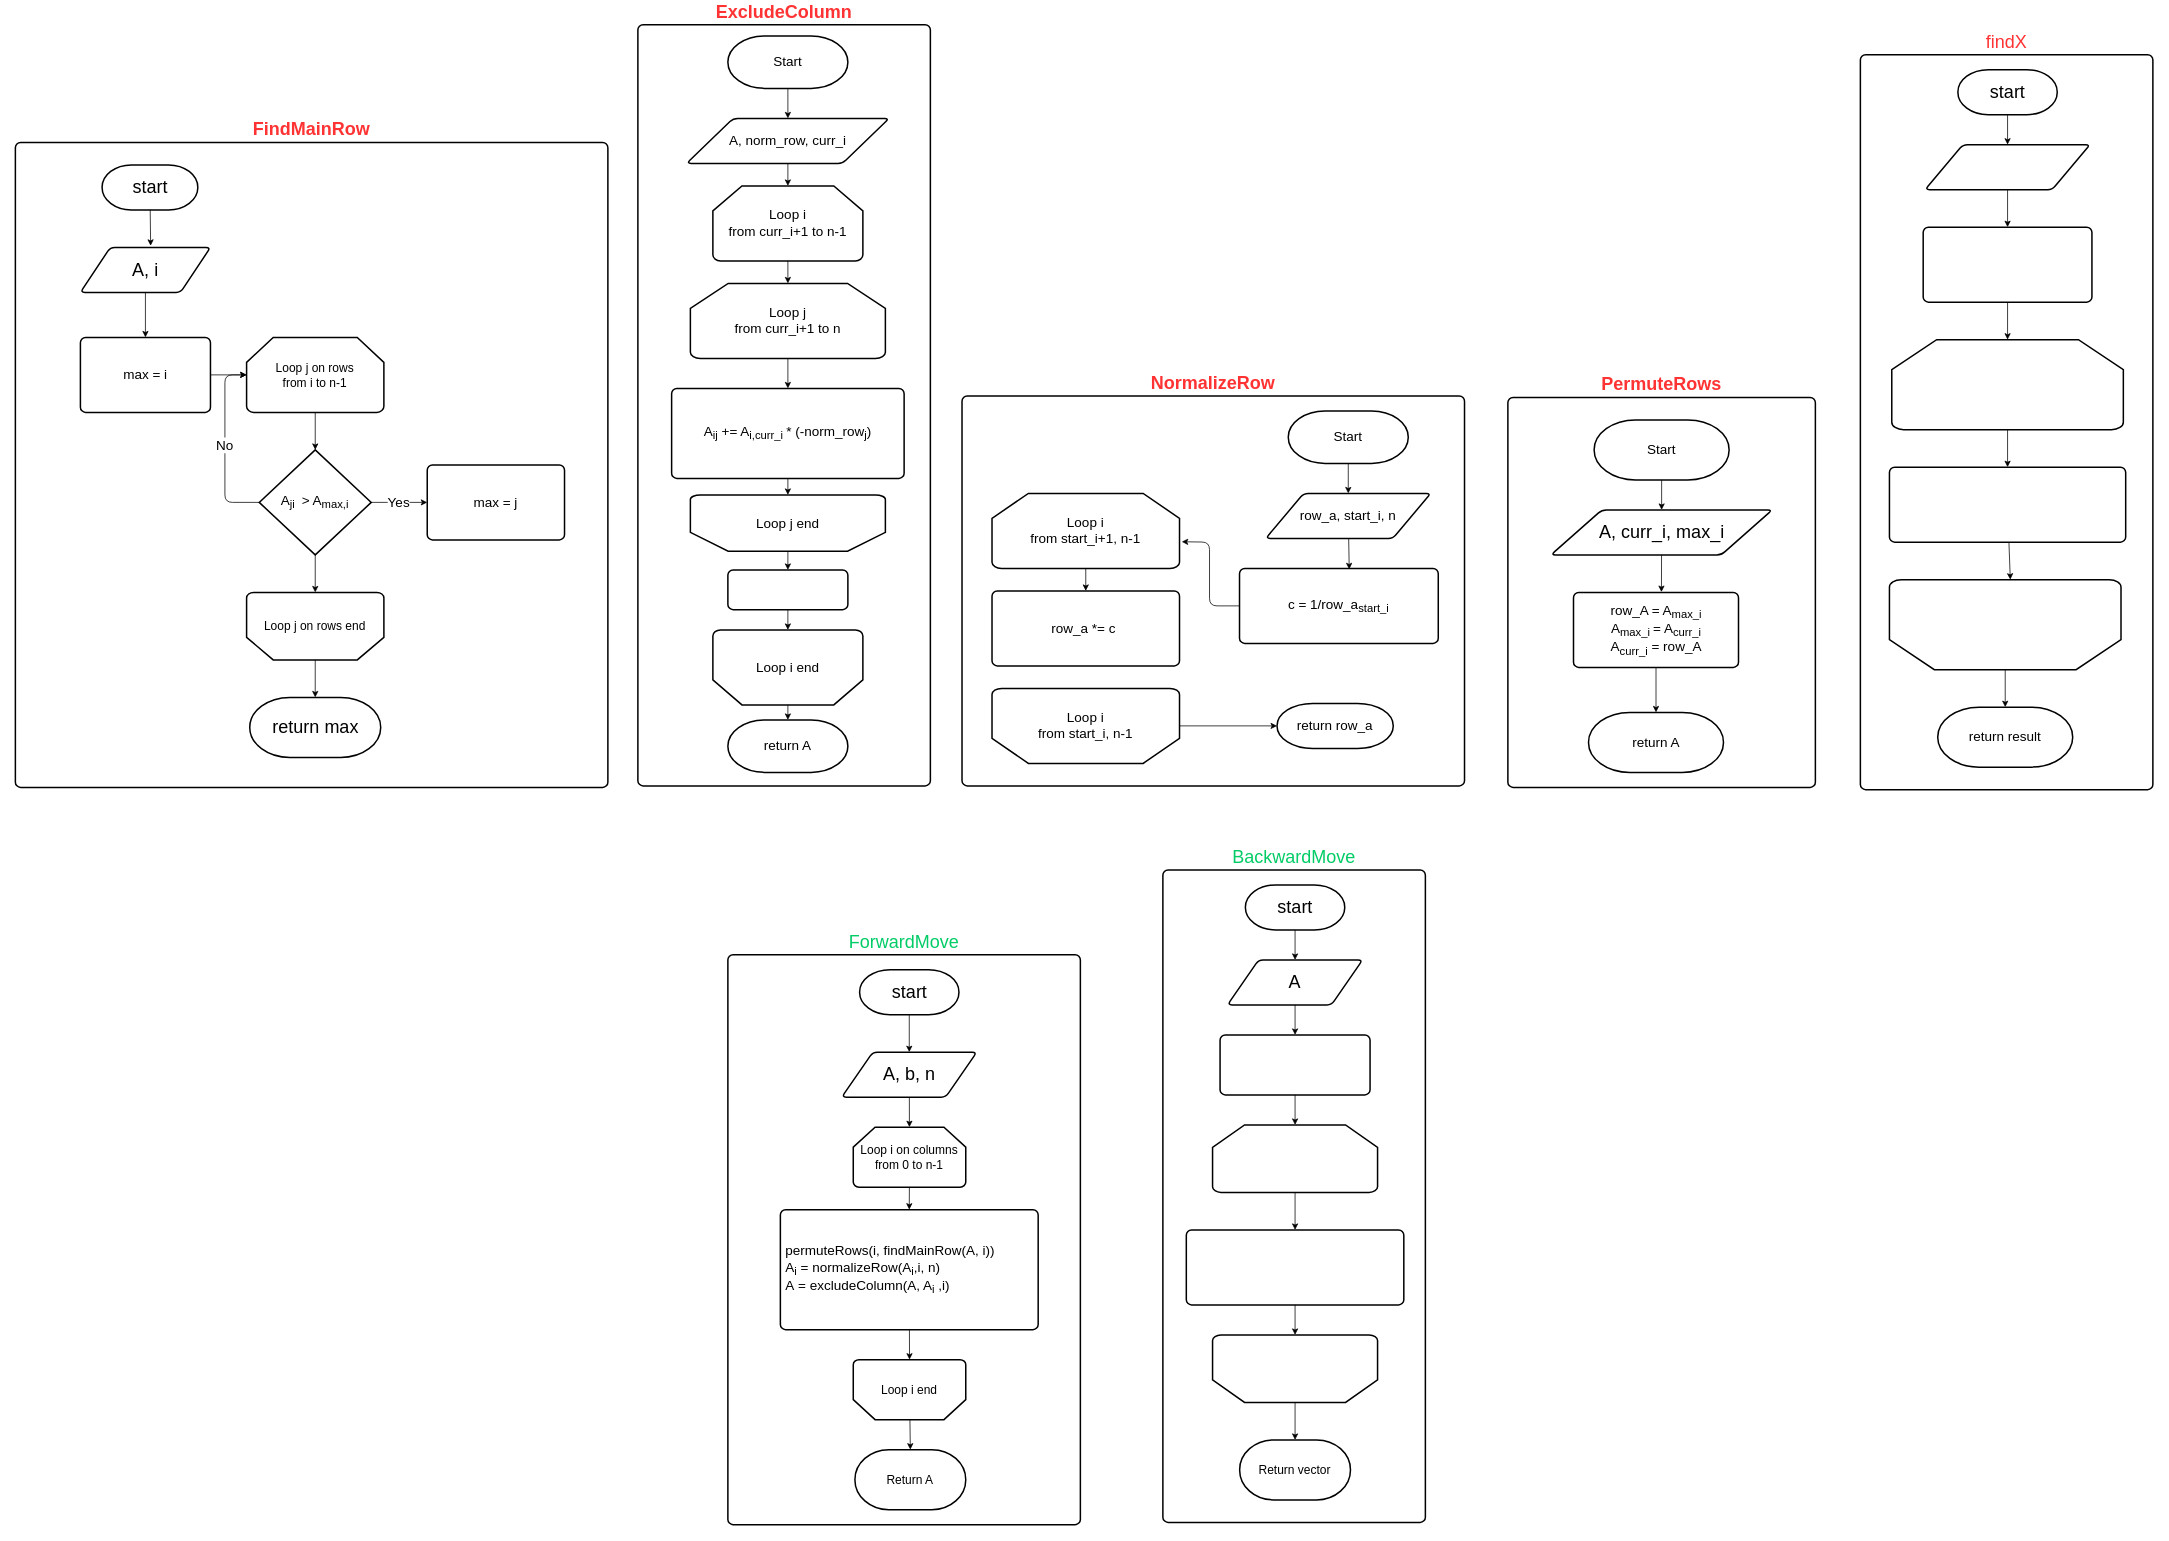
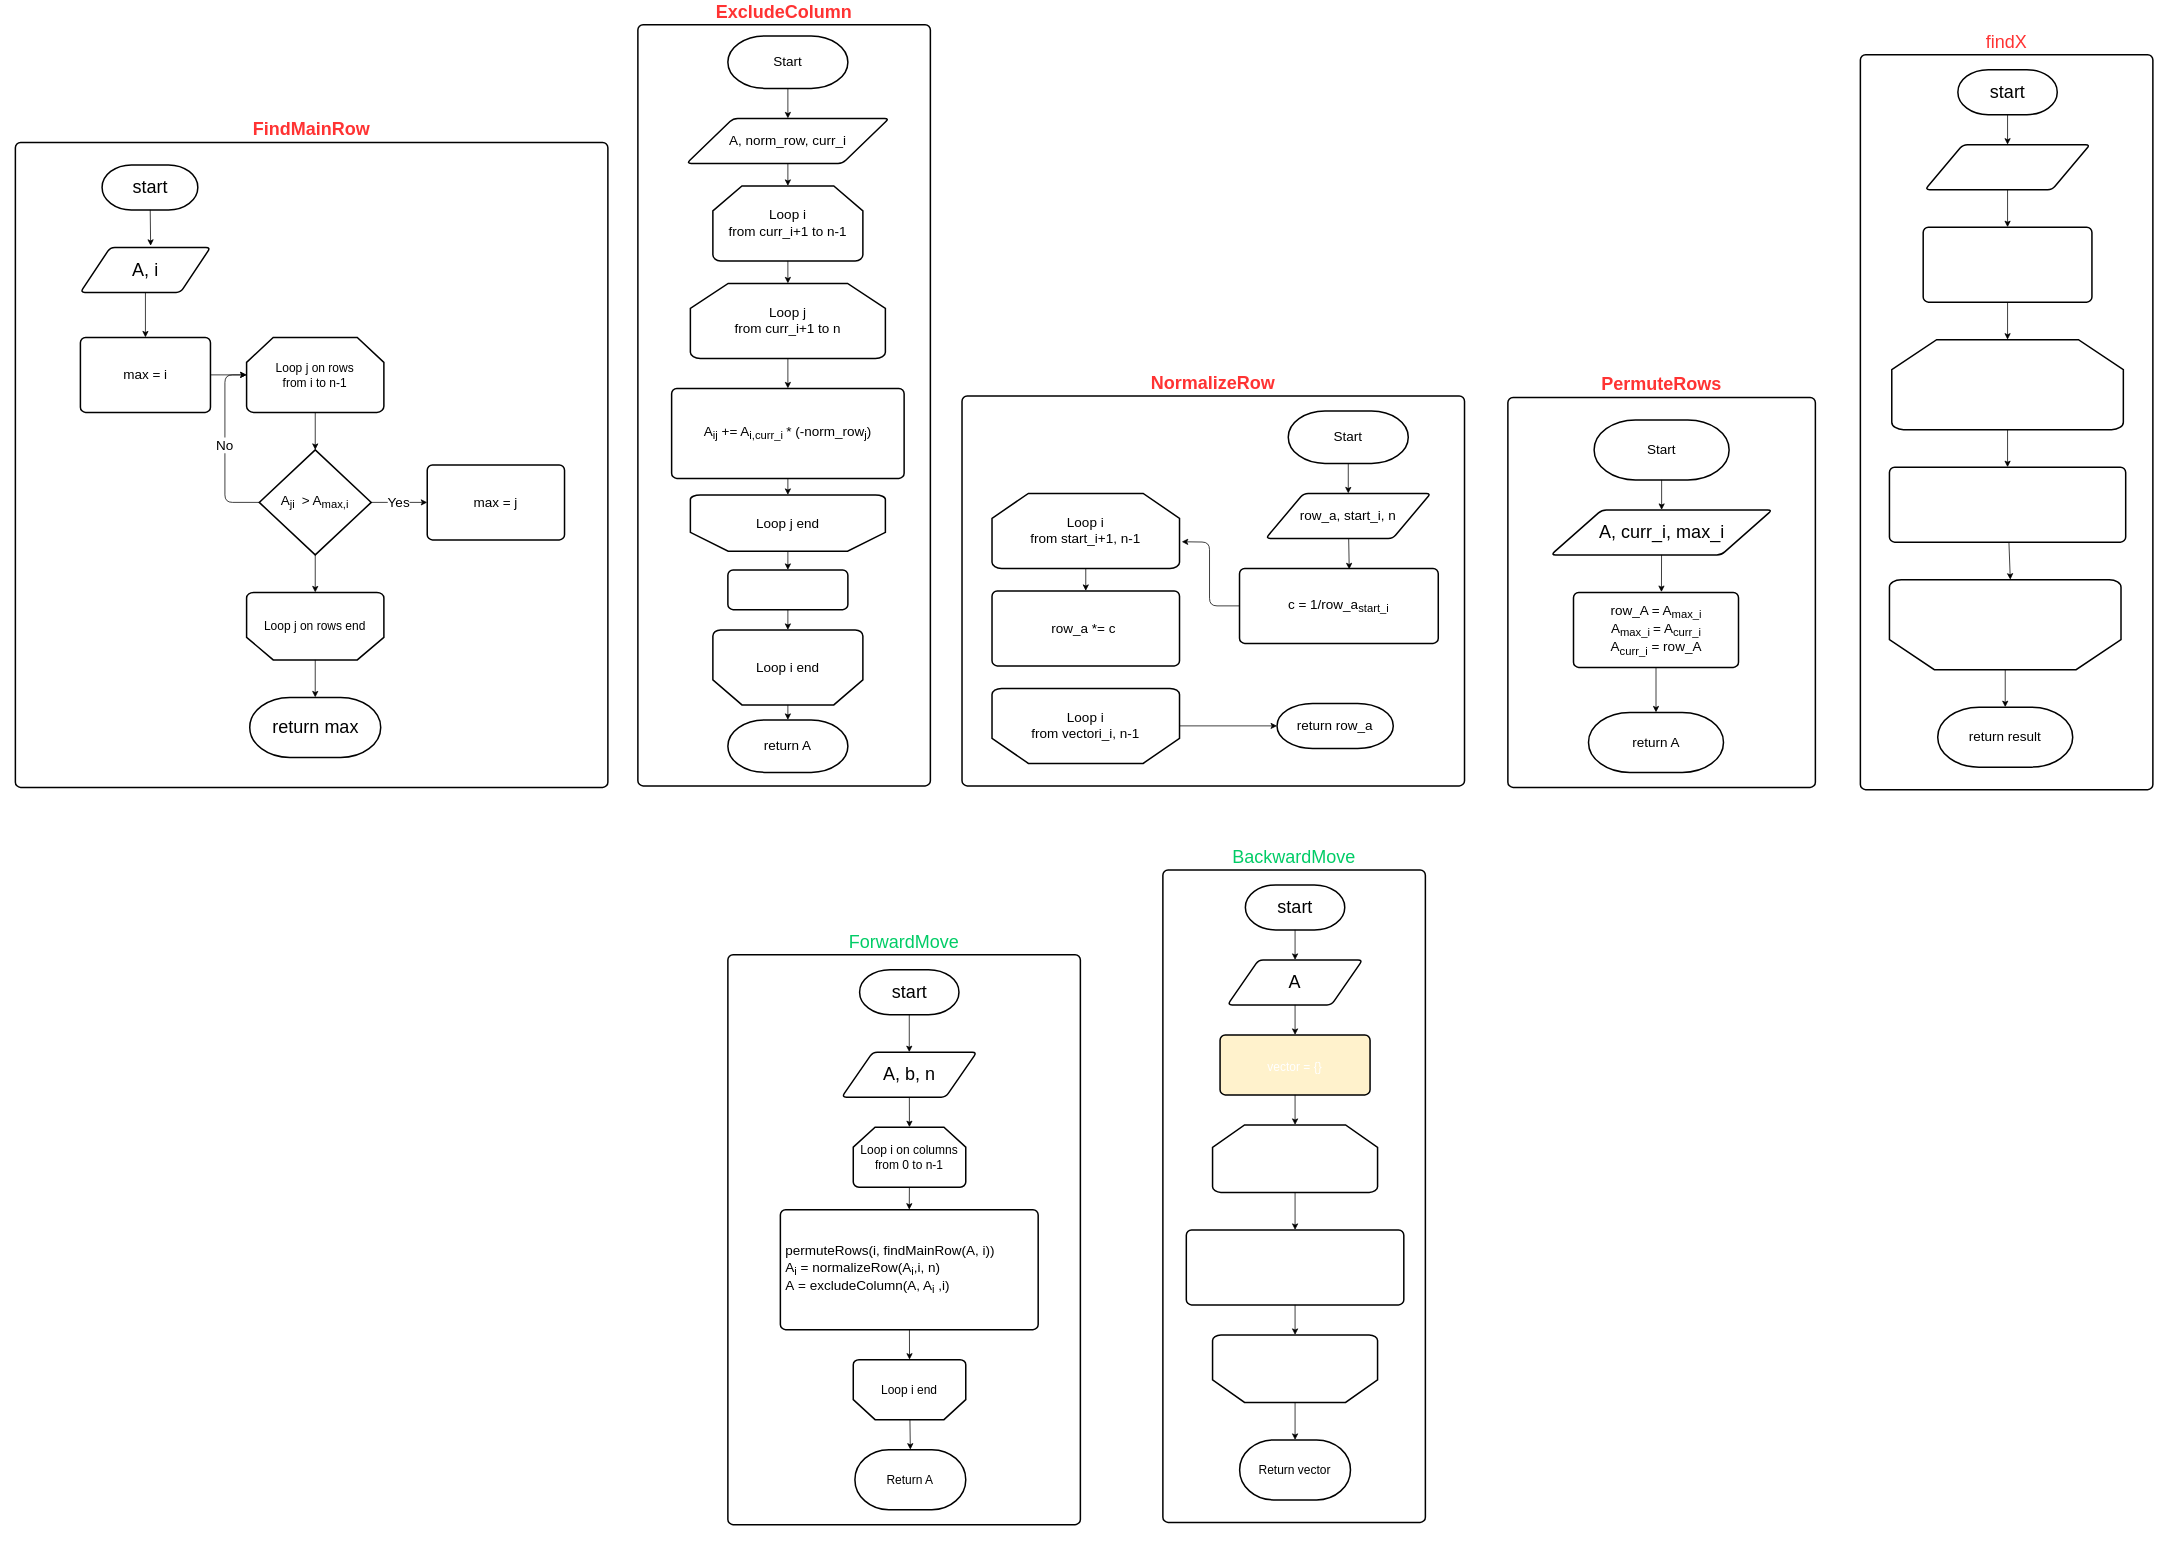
(1086, 726) -> (1086, 726)
(1295, 1065) -> (1295, 1065)
